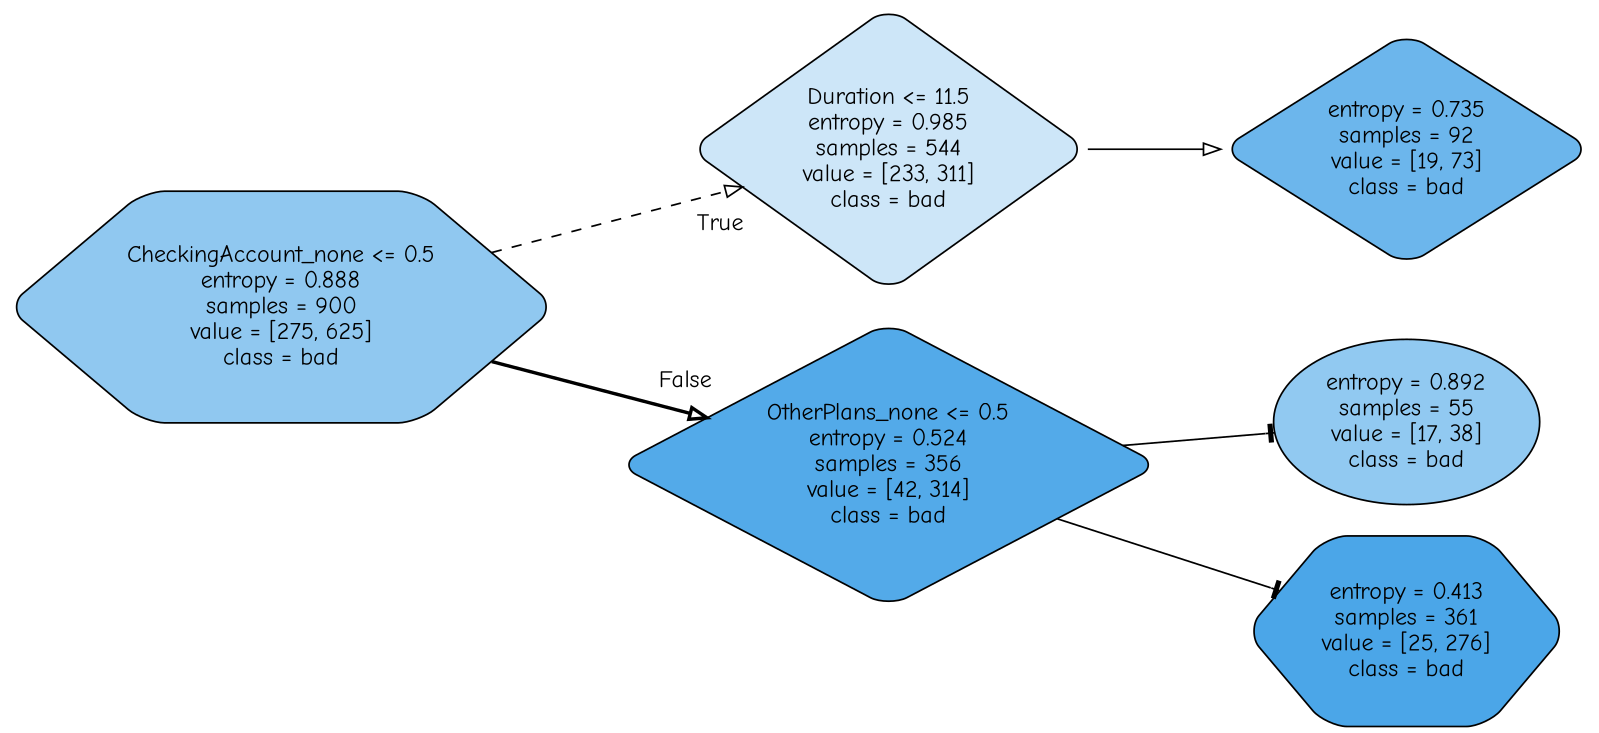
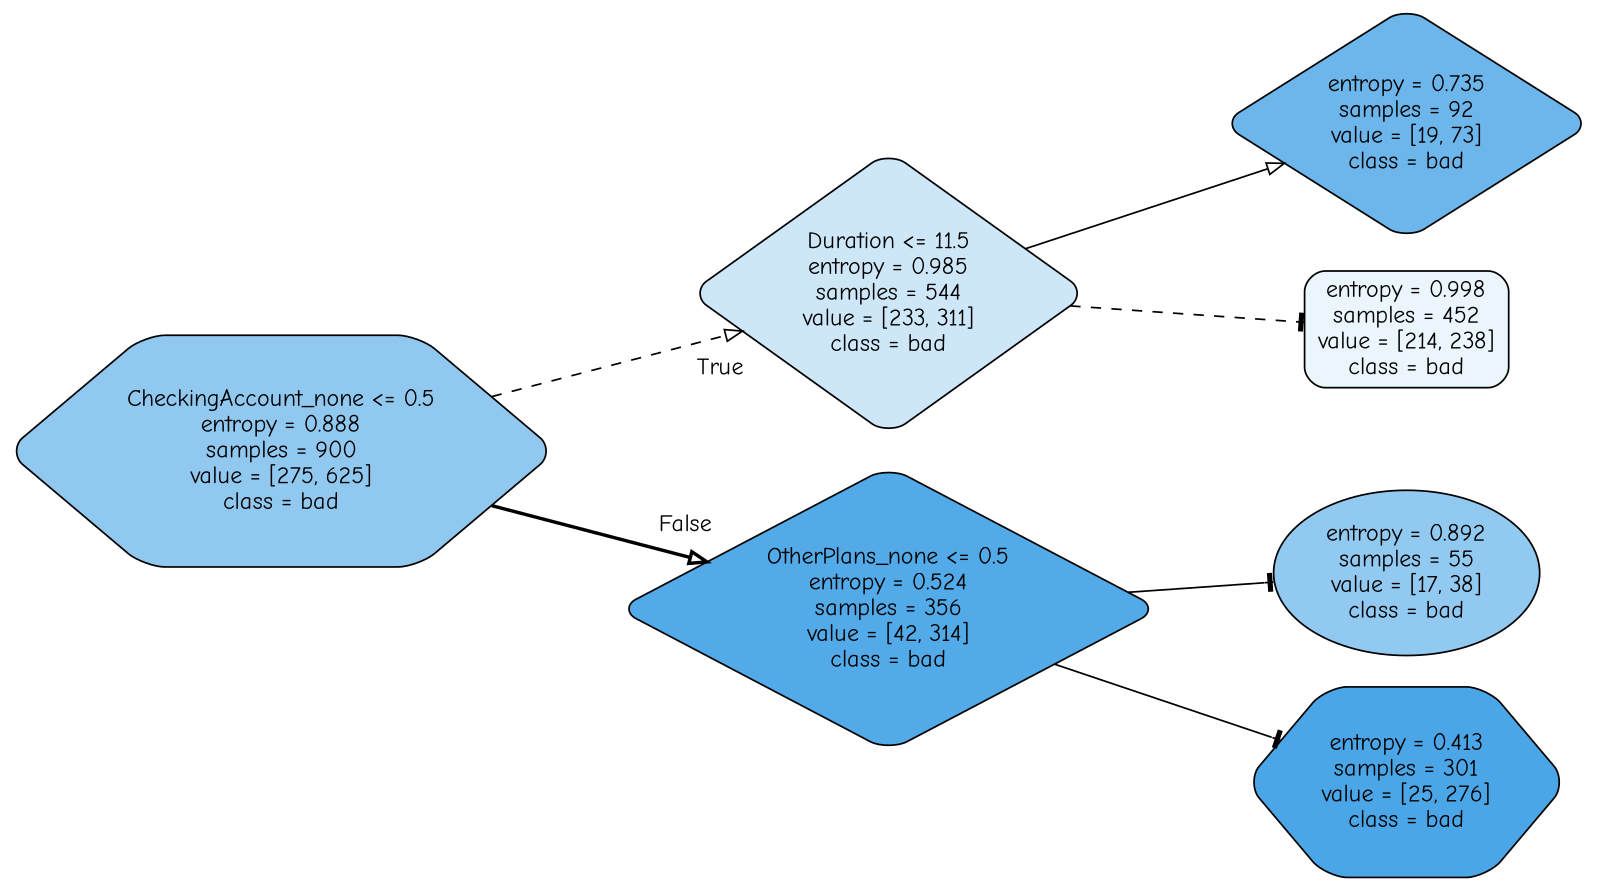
none -> (1407, 329)
(1407, 631) -> (1407, 782)
